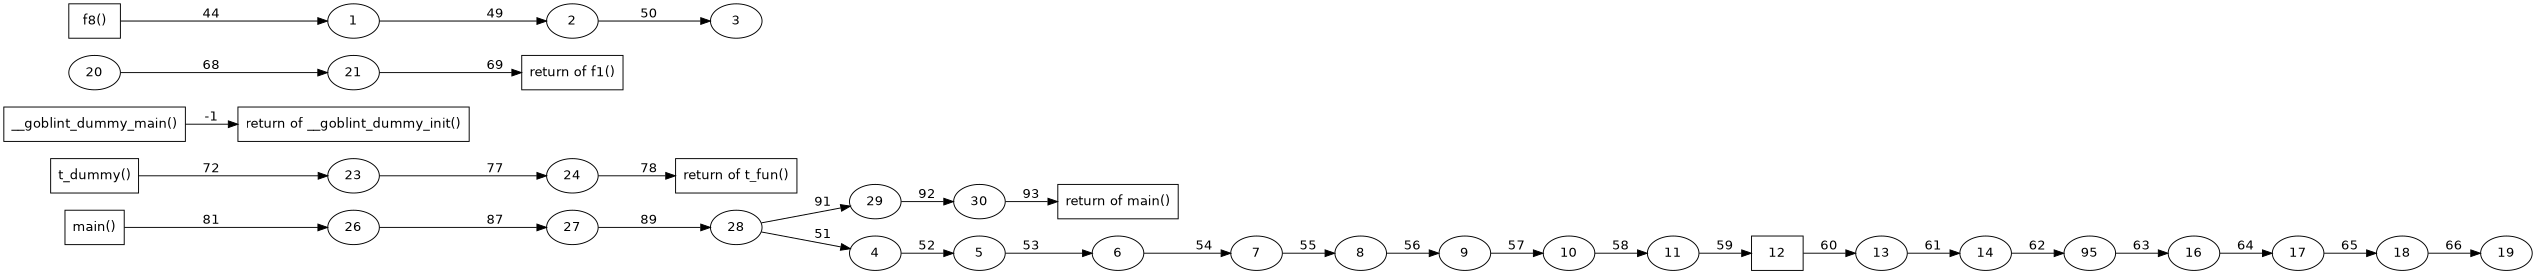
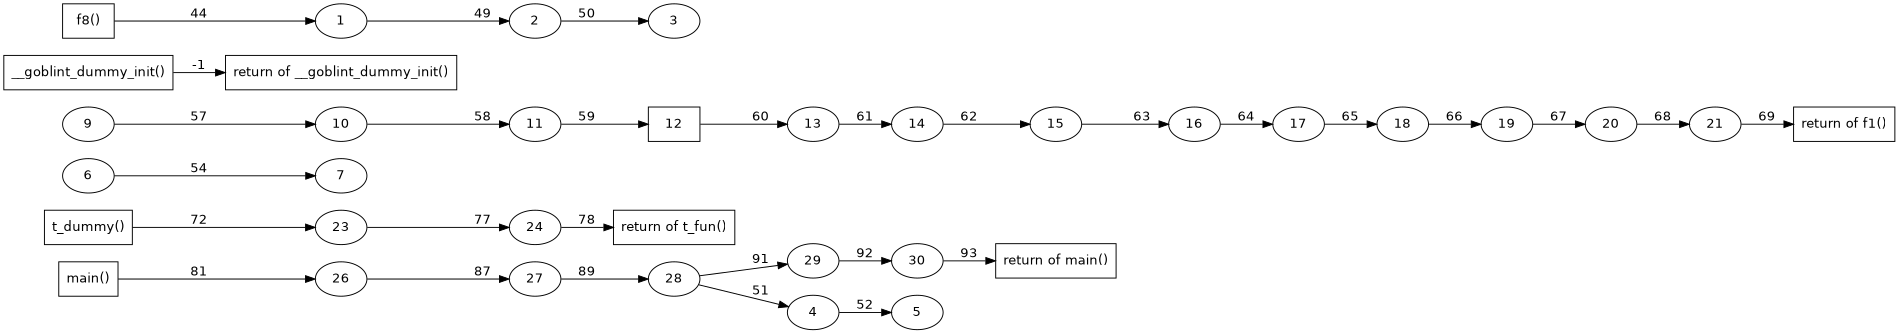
(95, 124) -> (88, 73)
none -> (1554, 124)
(1044, 253) -> none
(1361, 253) -> none
(2090, 253) -> (1056, 124)
